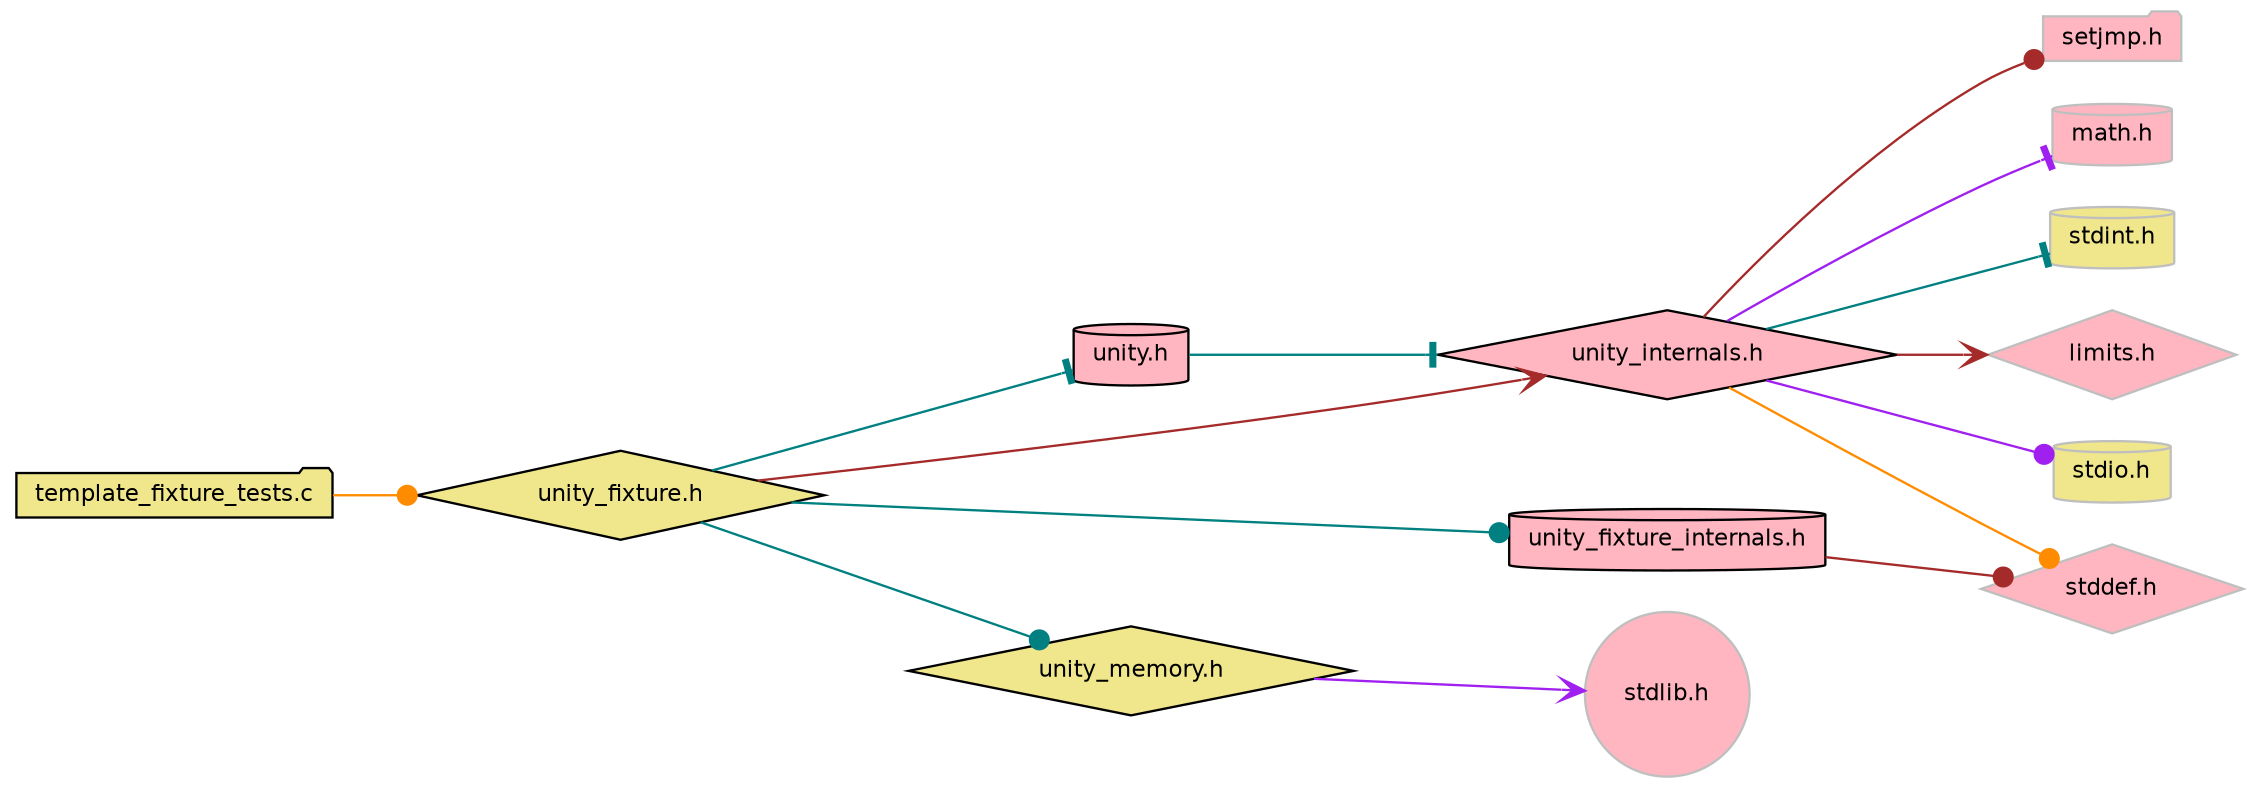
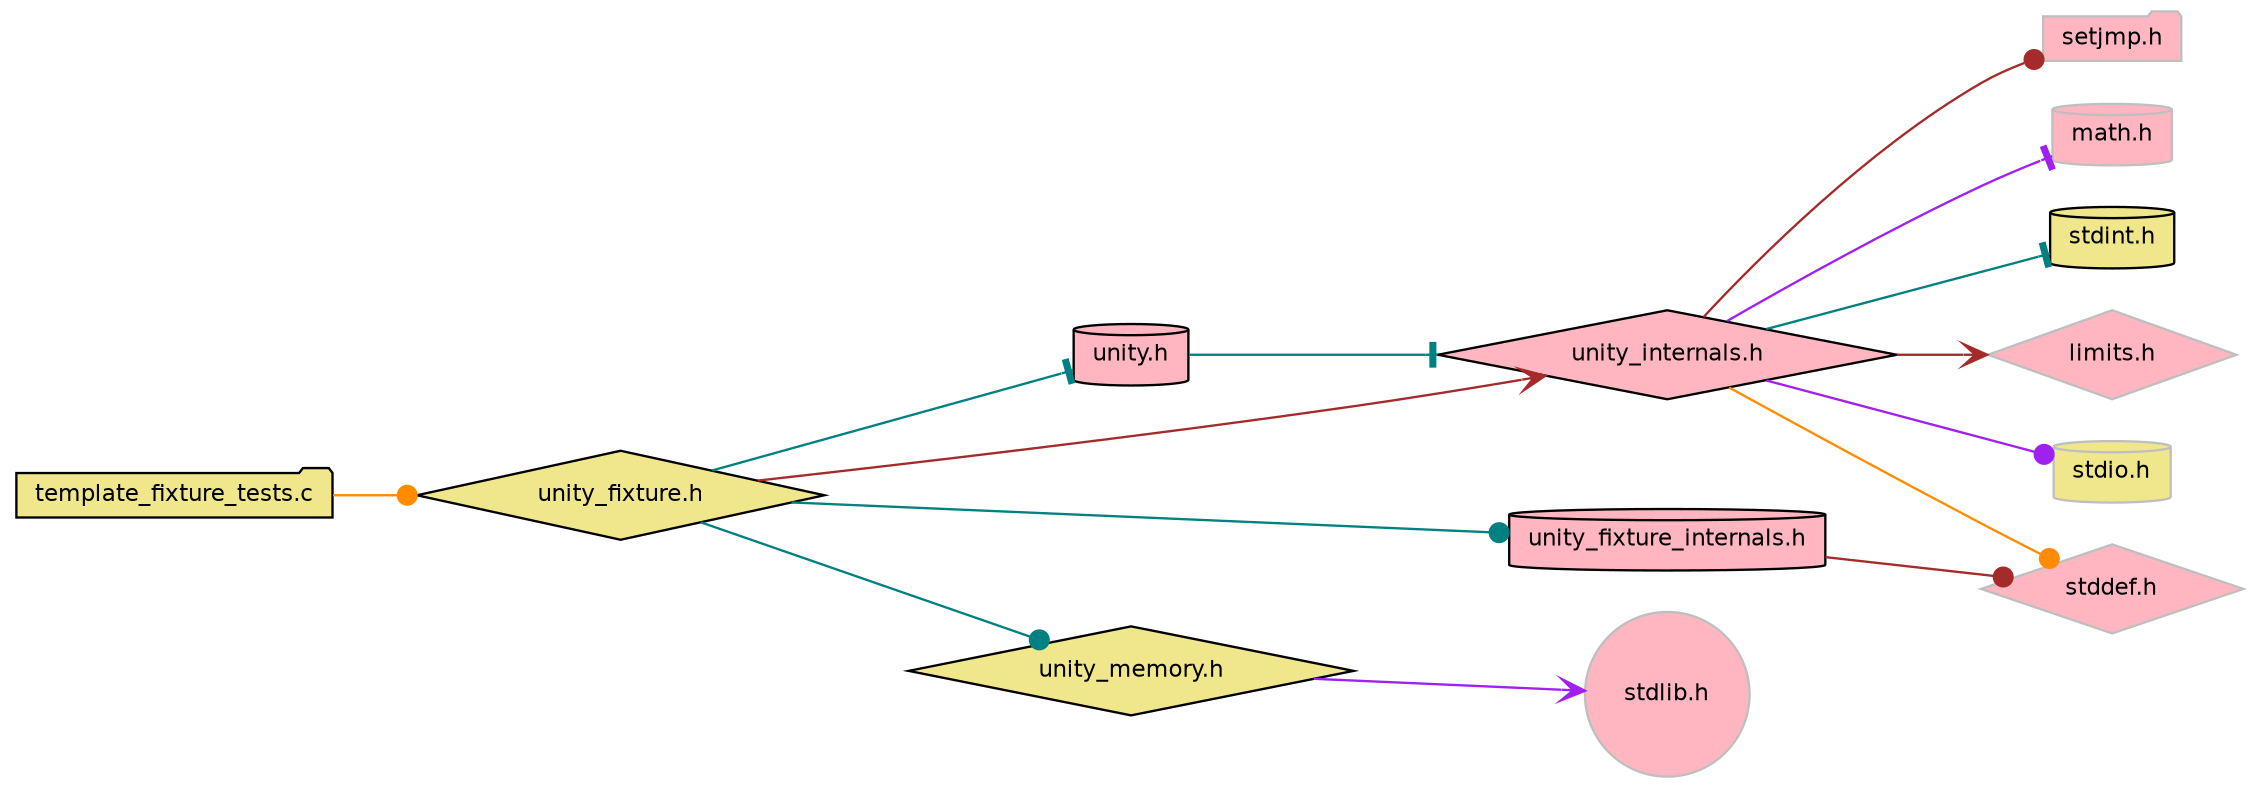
(2112, 238) -> (2112, 238)
